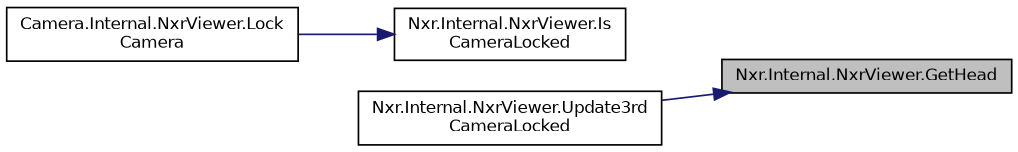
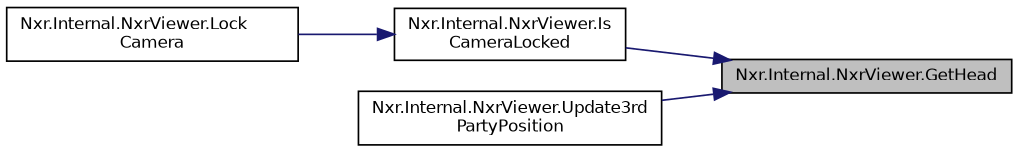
(152, 34) -> (152, 34)
none -> (670, 53)
(510, 118) -> (510, 118)
